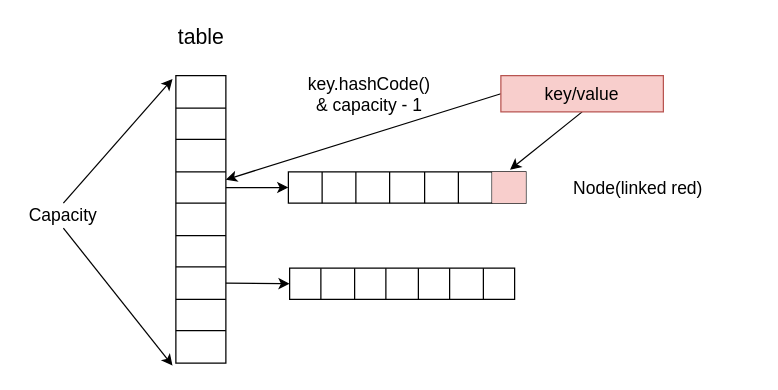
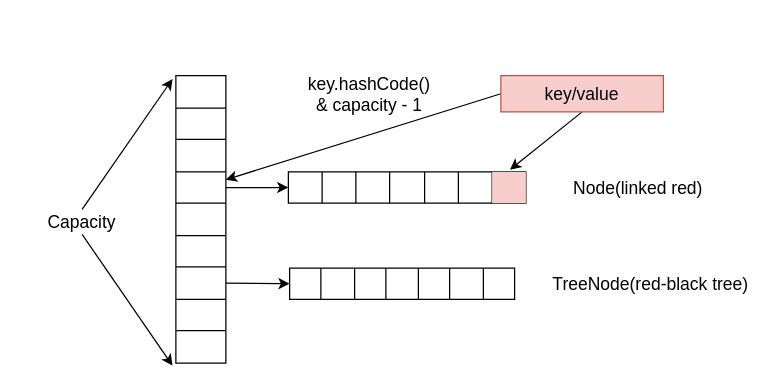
(201, 38) -> none
(63, 216) -> (82, 222)
none -> (651, 284)
